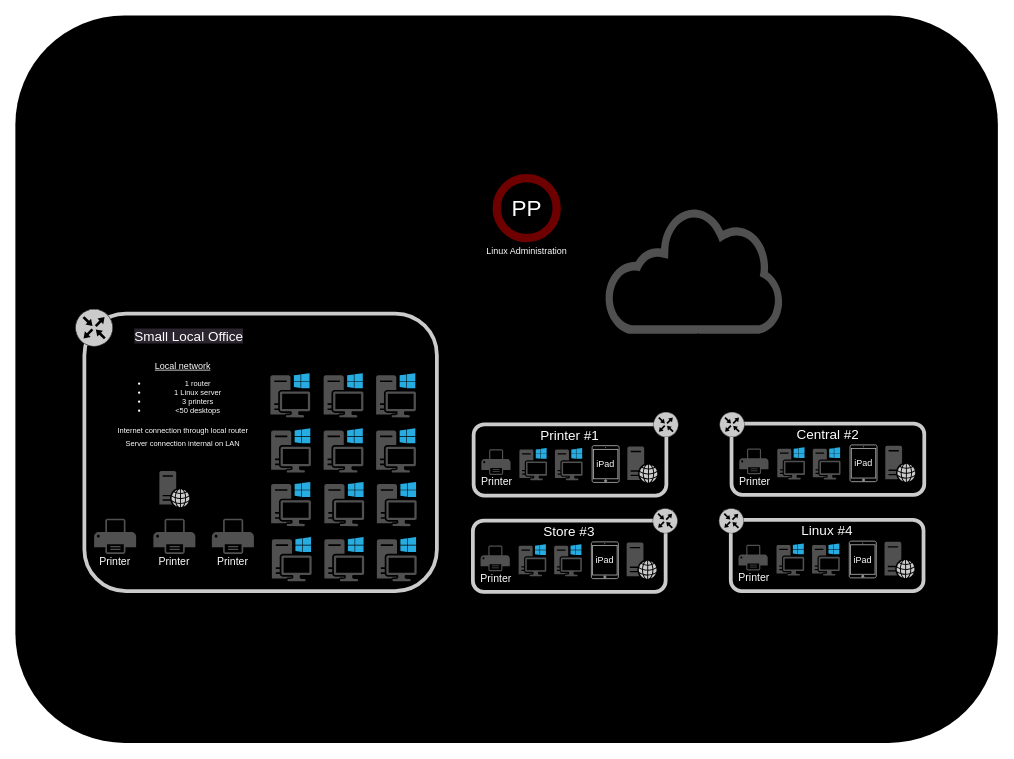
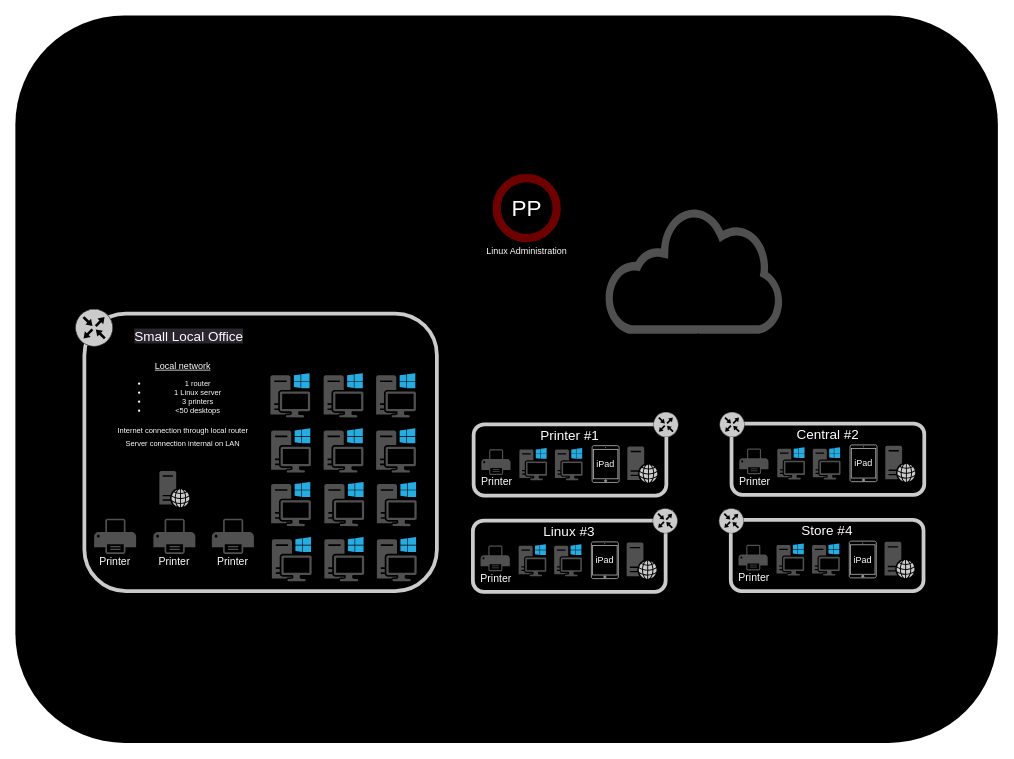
(827, 530) -> (827, 530)
(569, 531) -> (569, 531)
